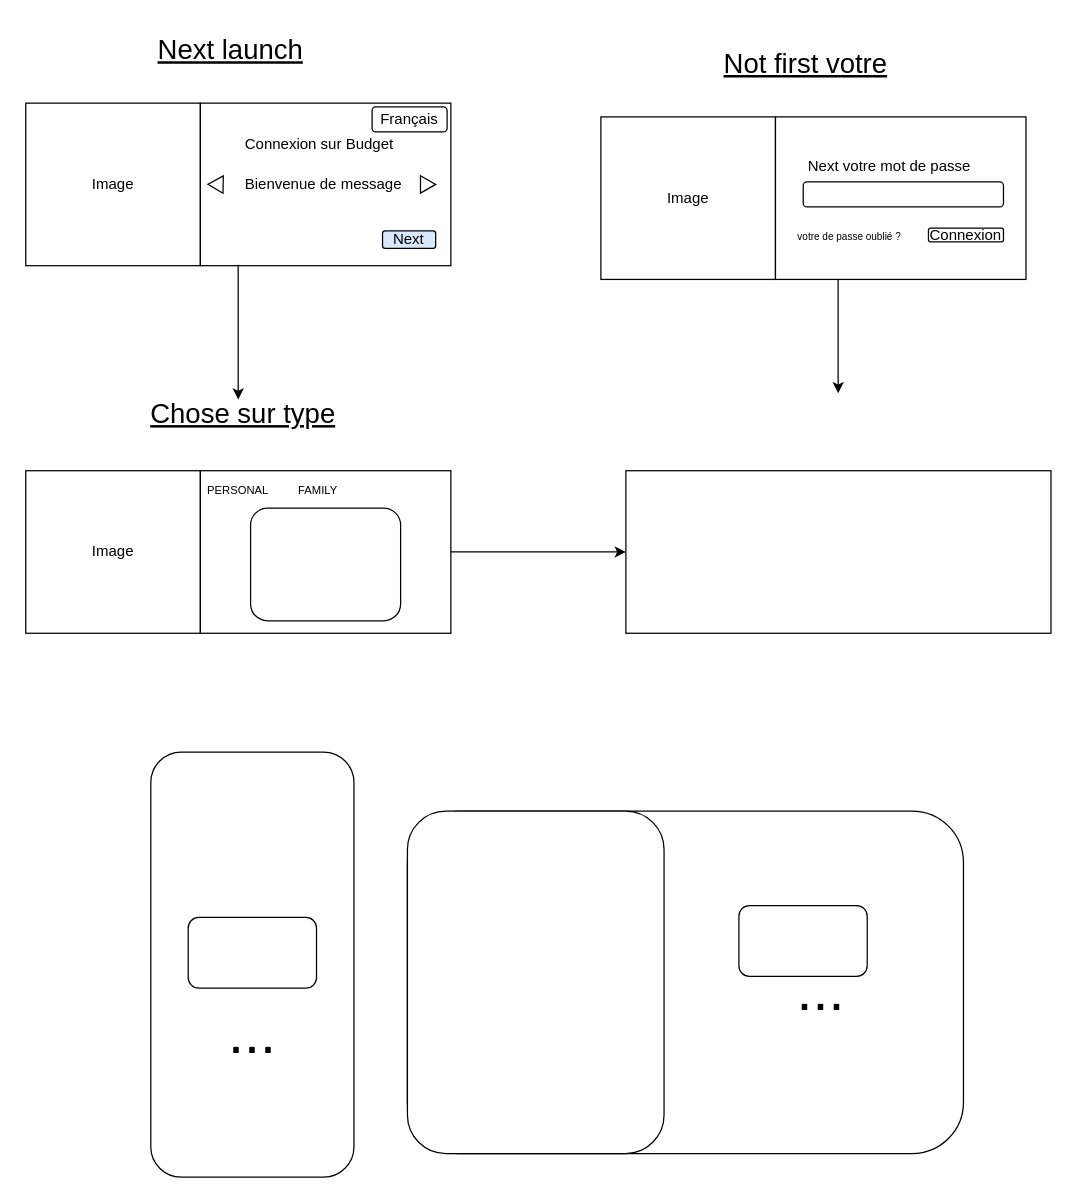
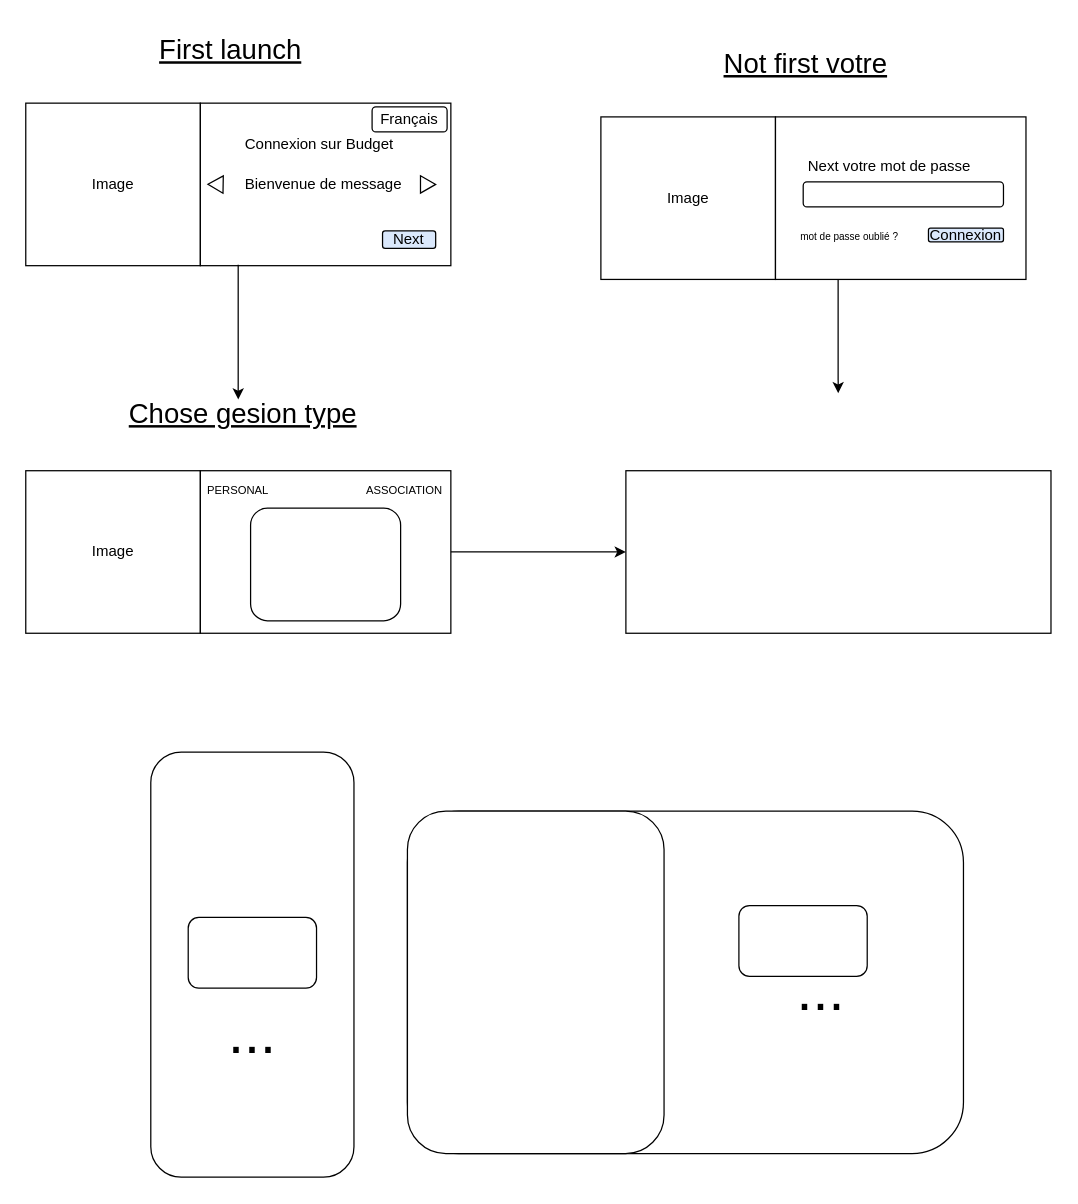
(231, 51) -> (231, 51)
(966, 235) -> (966, 235)
(849, 236) -> (849, 236)
(243, 414) -> (243, 414)
(318, 489) -> none
none -> (404, 489)
